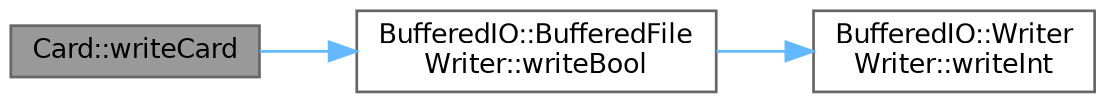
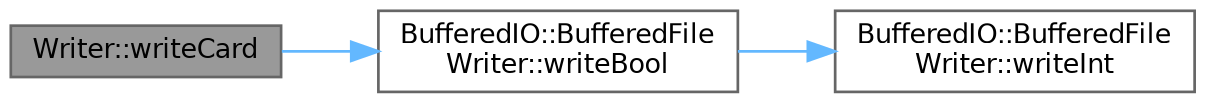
(135, 51) -> (146, 51)
(954, 51) -> (1015, 51)
